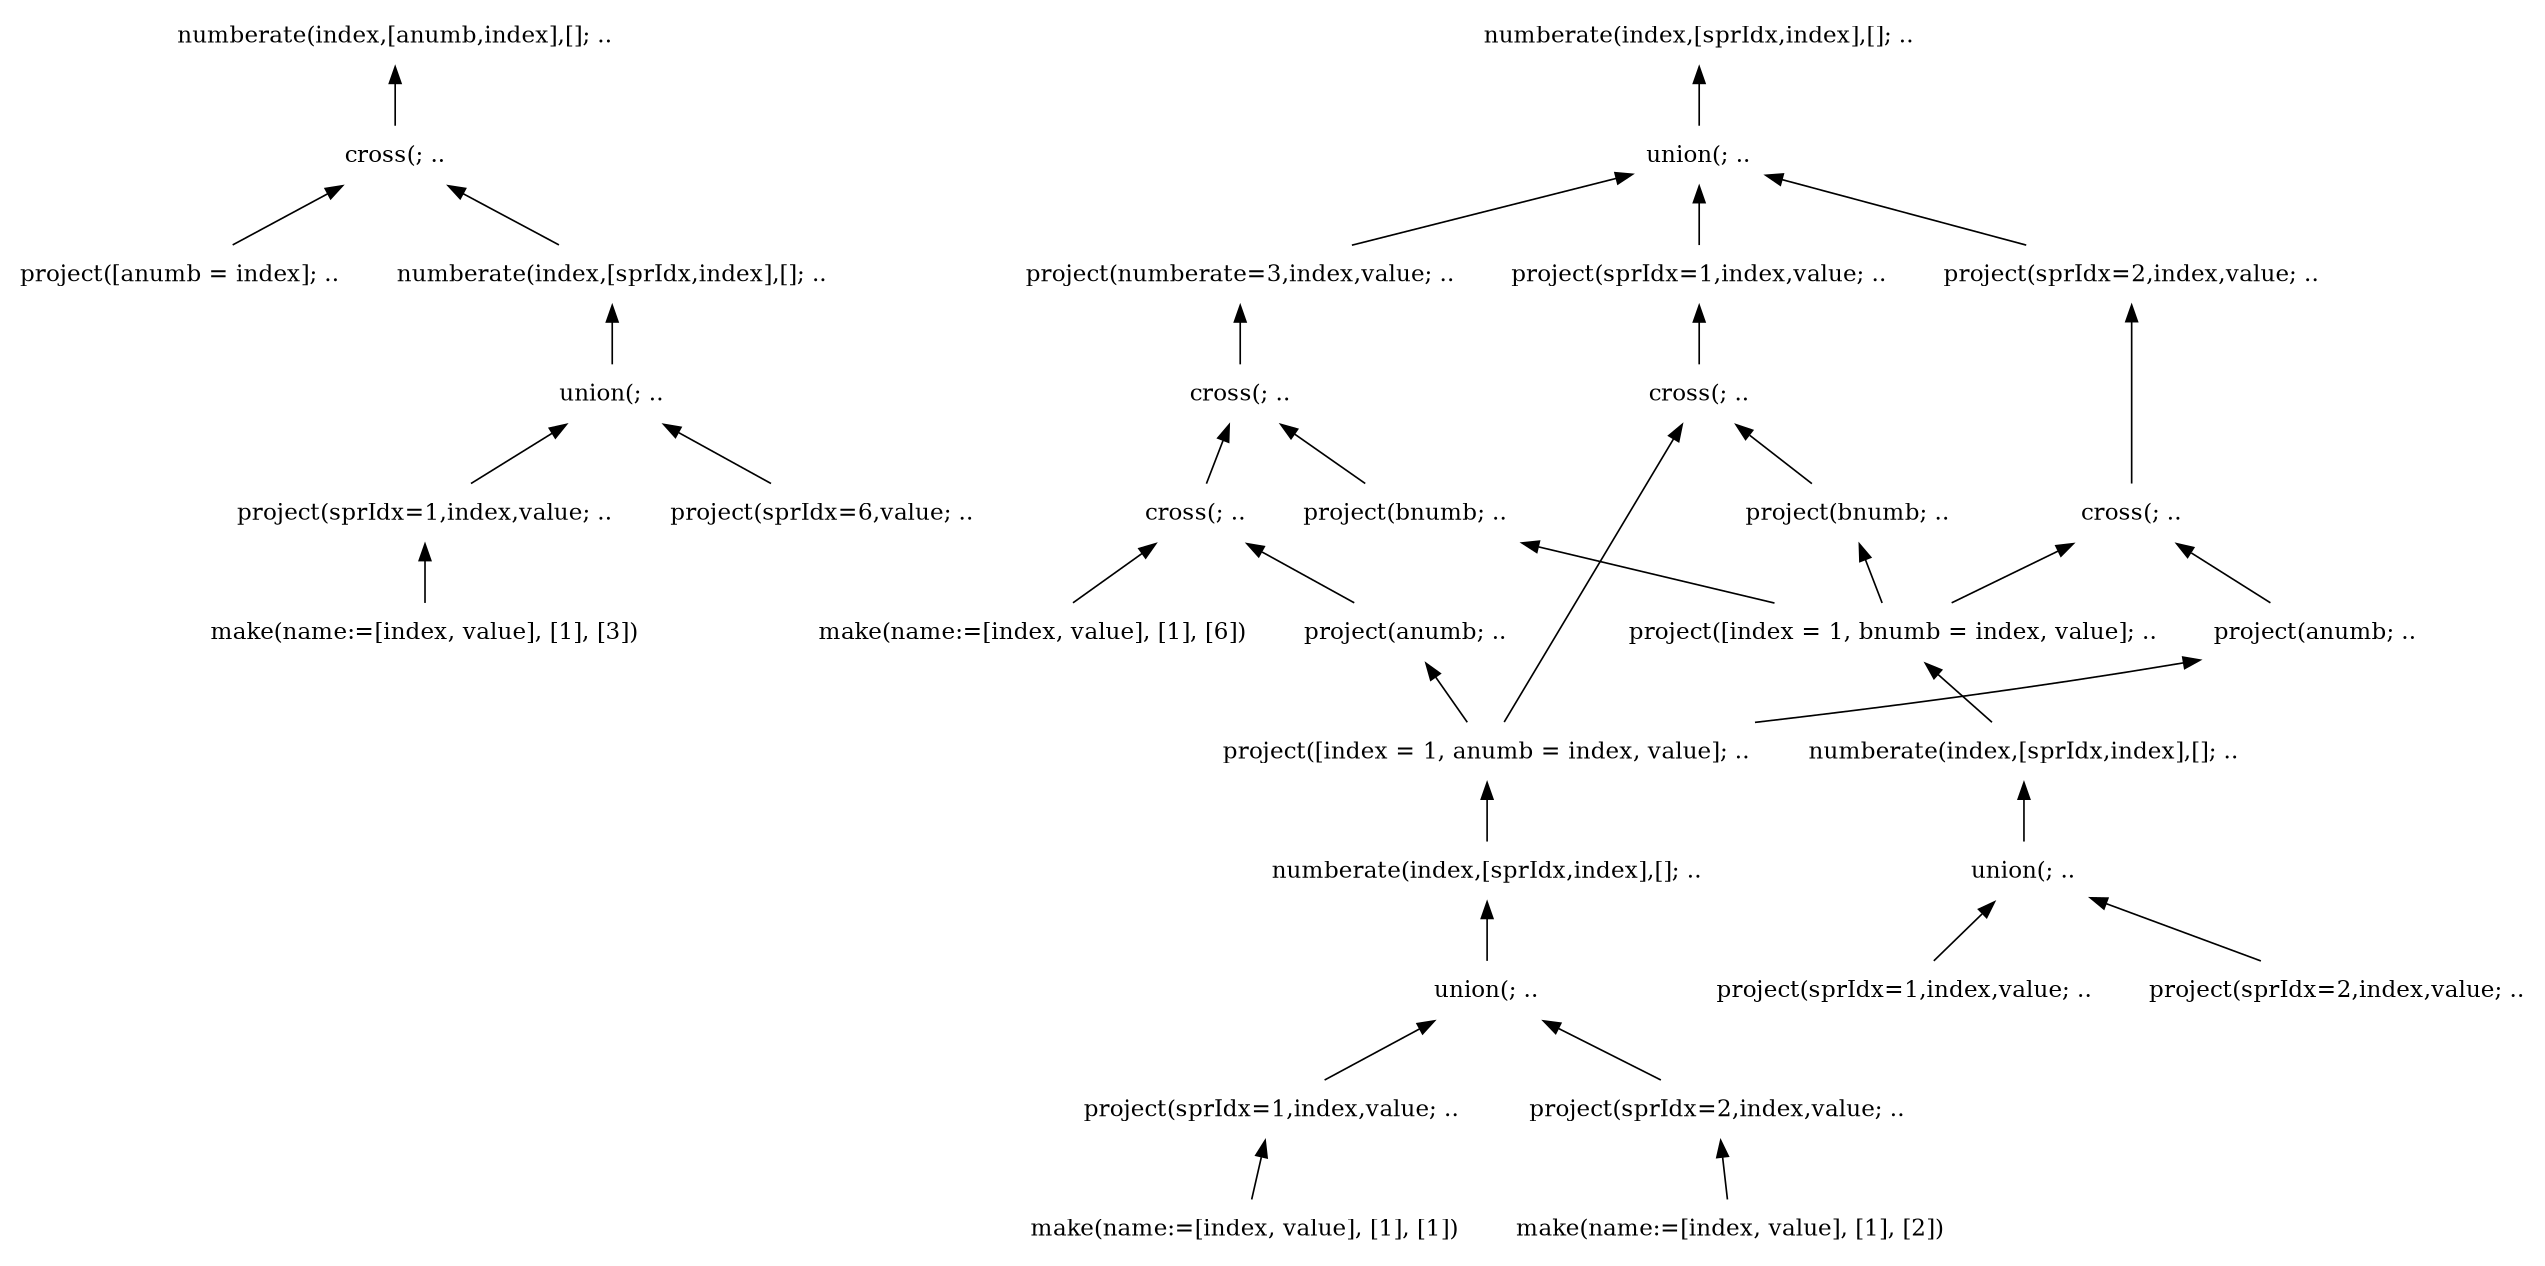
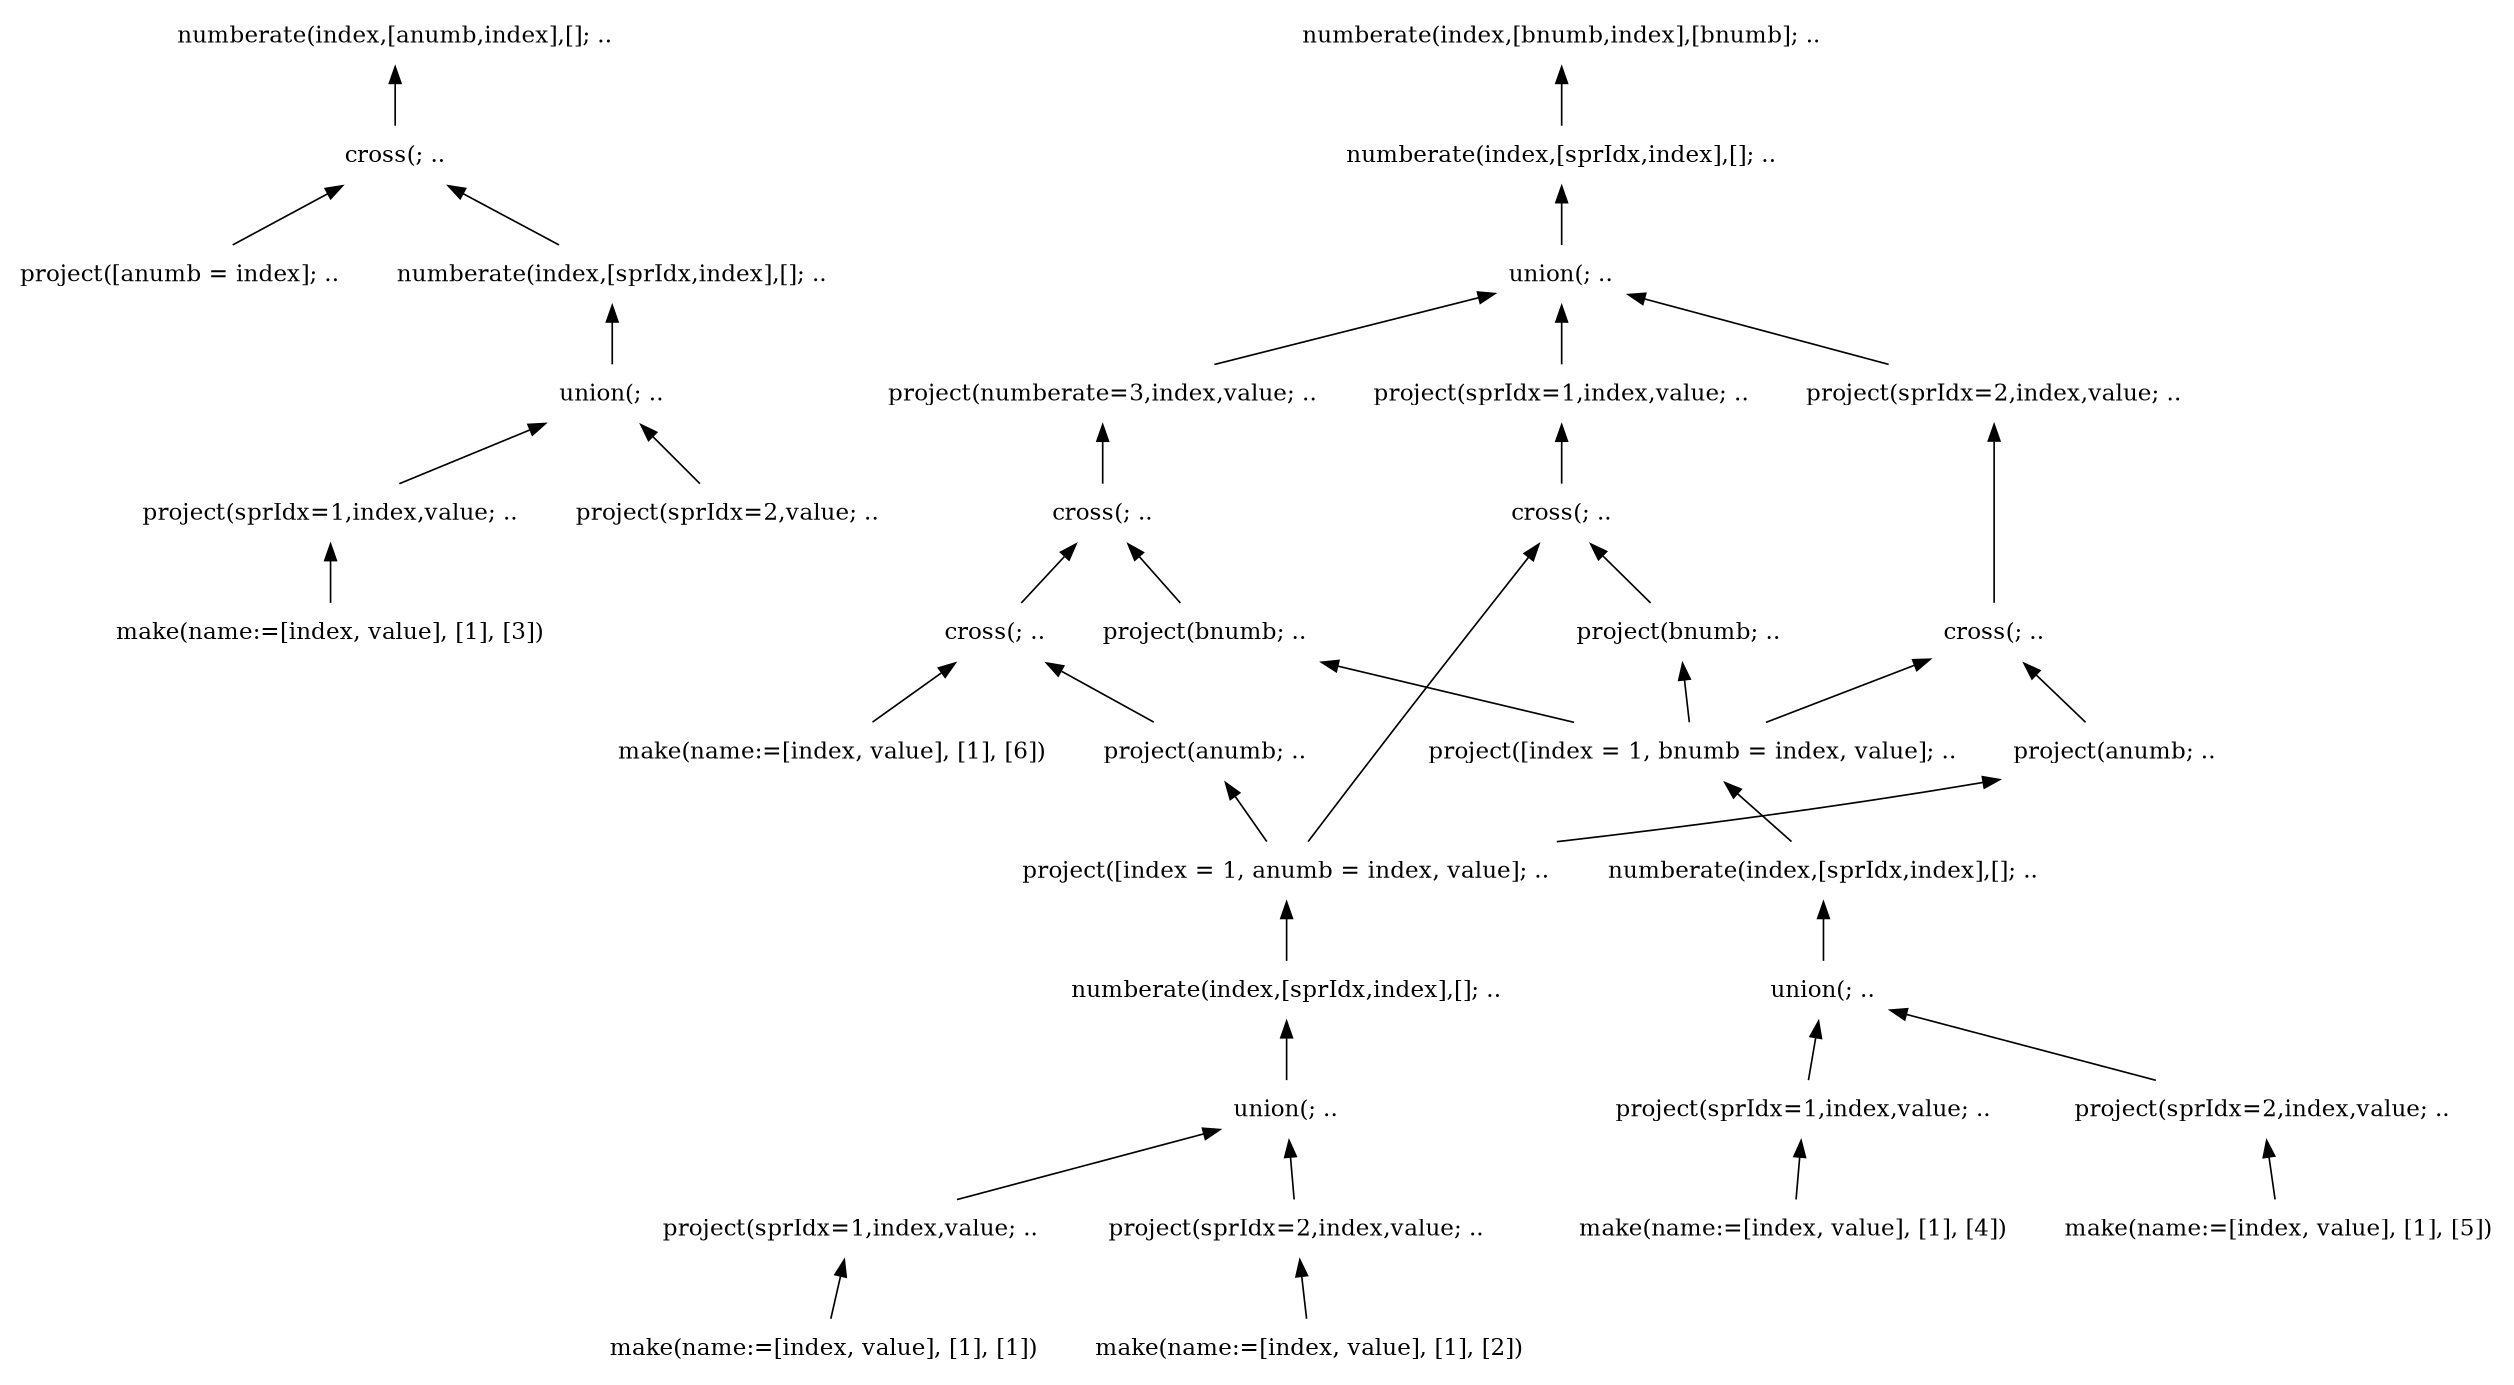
none -> (1562, 36)
(823, 514) -> (728, 514)
none -> (1794, 1229)
none -> (2279, 1229)
